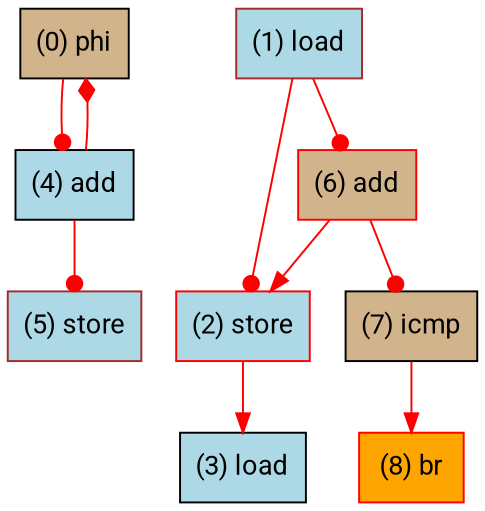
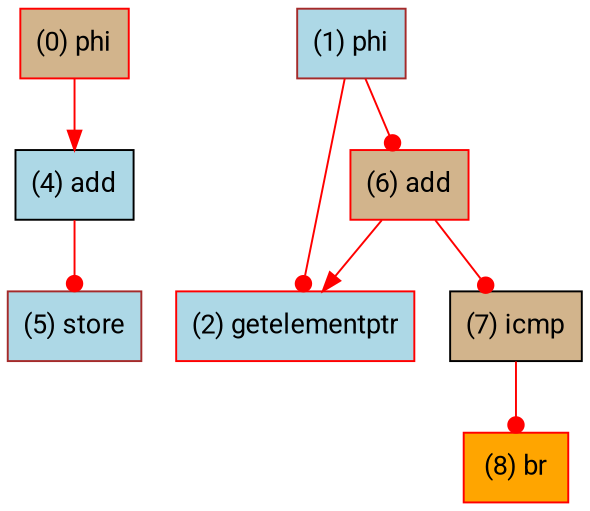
(75, 44) -> (75, 44)
(299, 44) -> (351, 44)
(62, 107) -> (75, 105)
(87, 126) -> none
(243, 326) -> (295, 326)
(411, 387) -> (516, 389)
(243, 468) -> none
